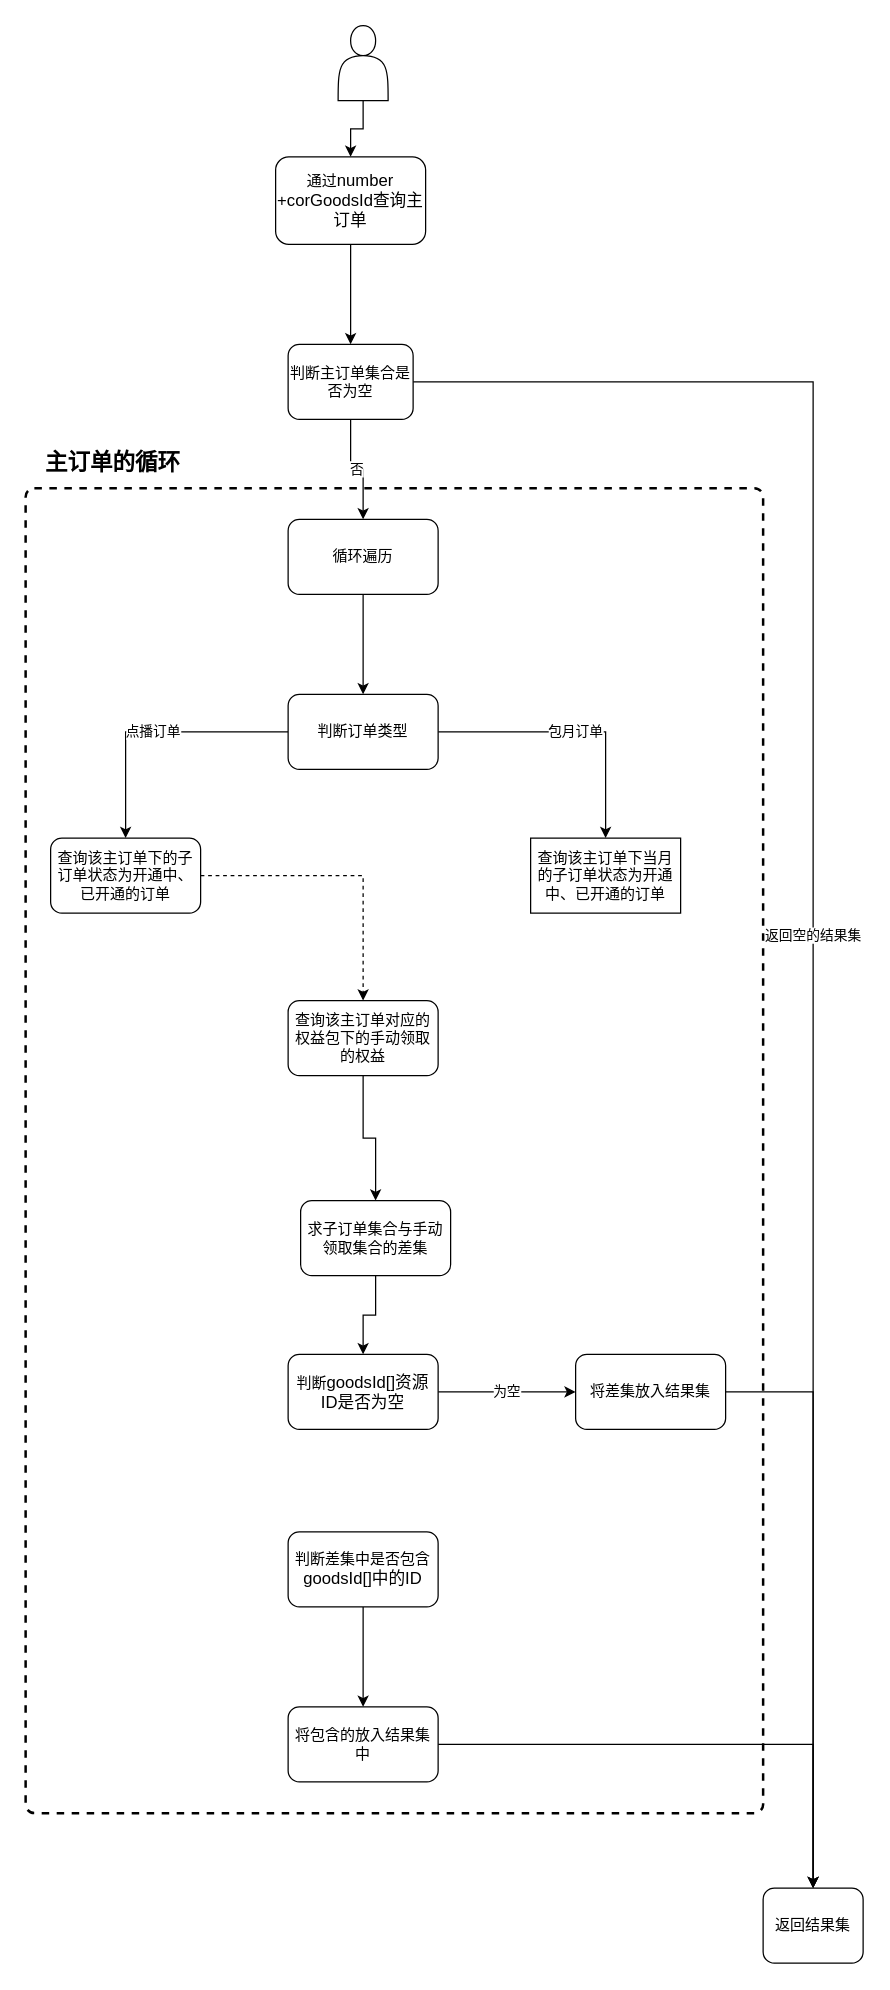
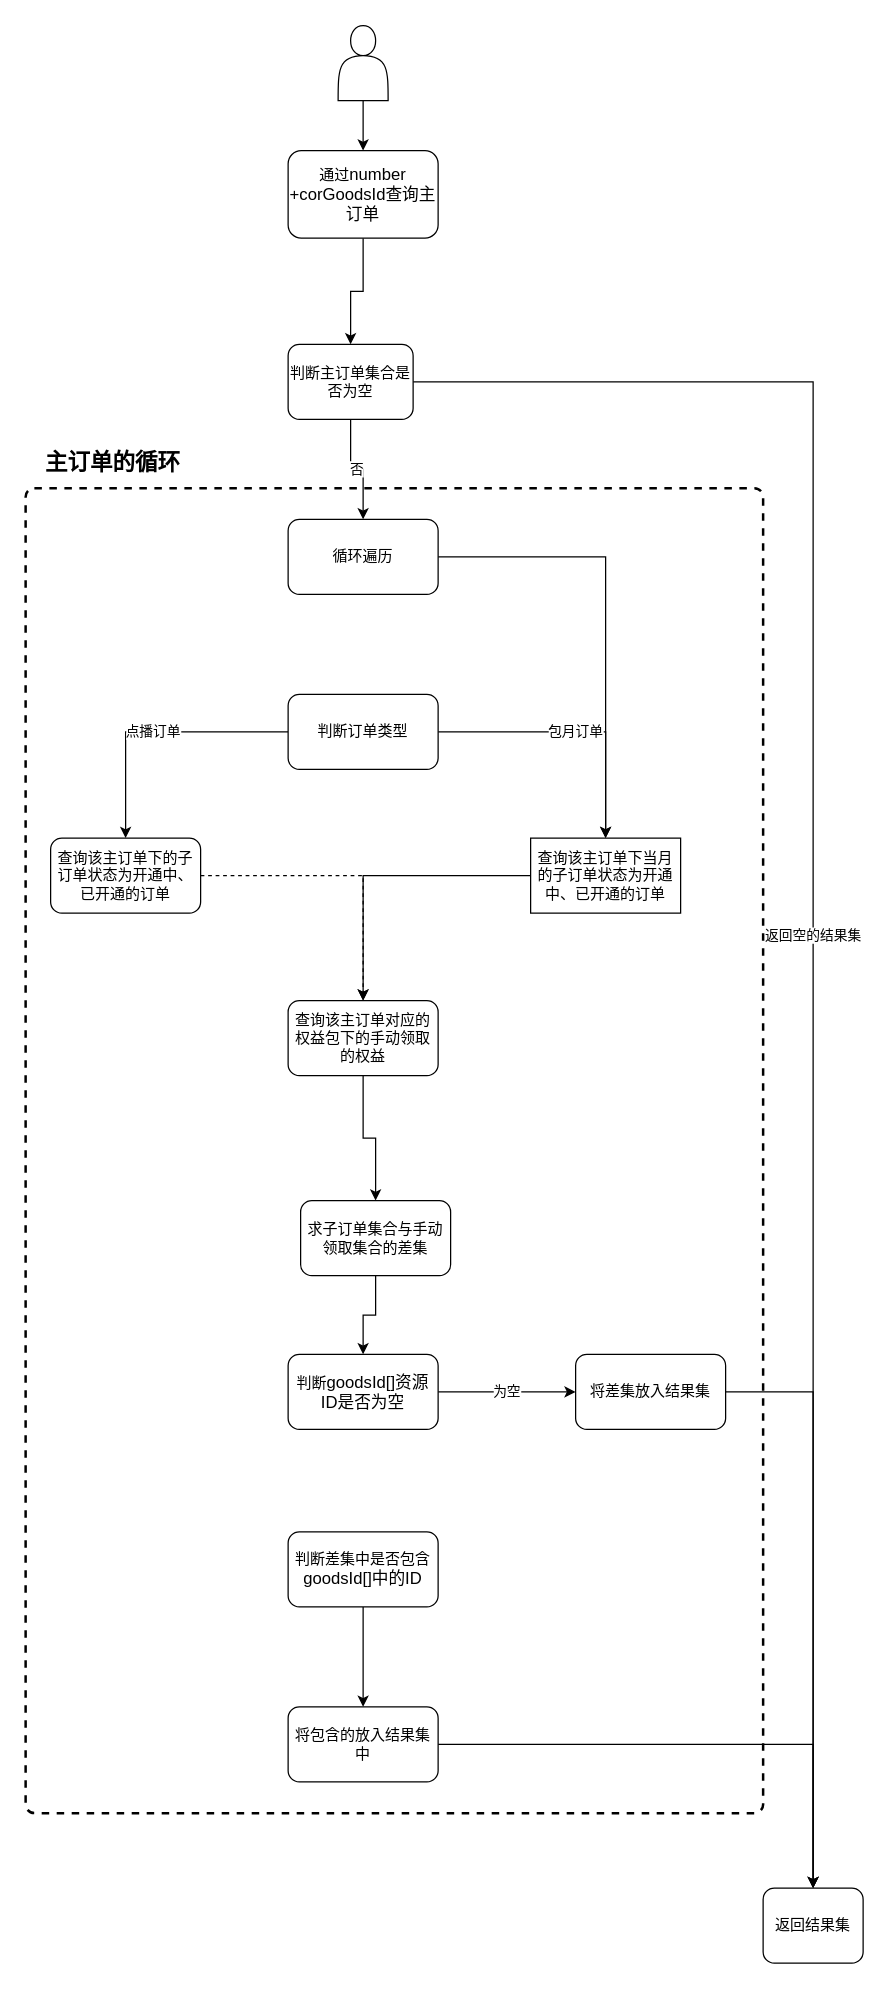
(351, 201) -> (363, 194)
(363, 640) -> (606, 560)
none -> (448, 876)
